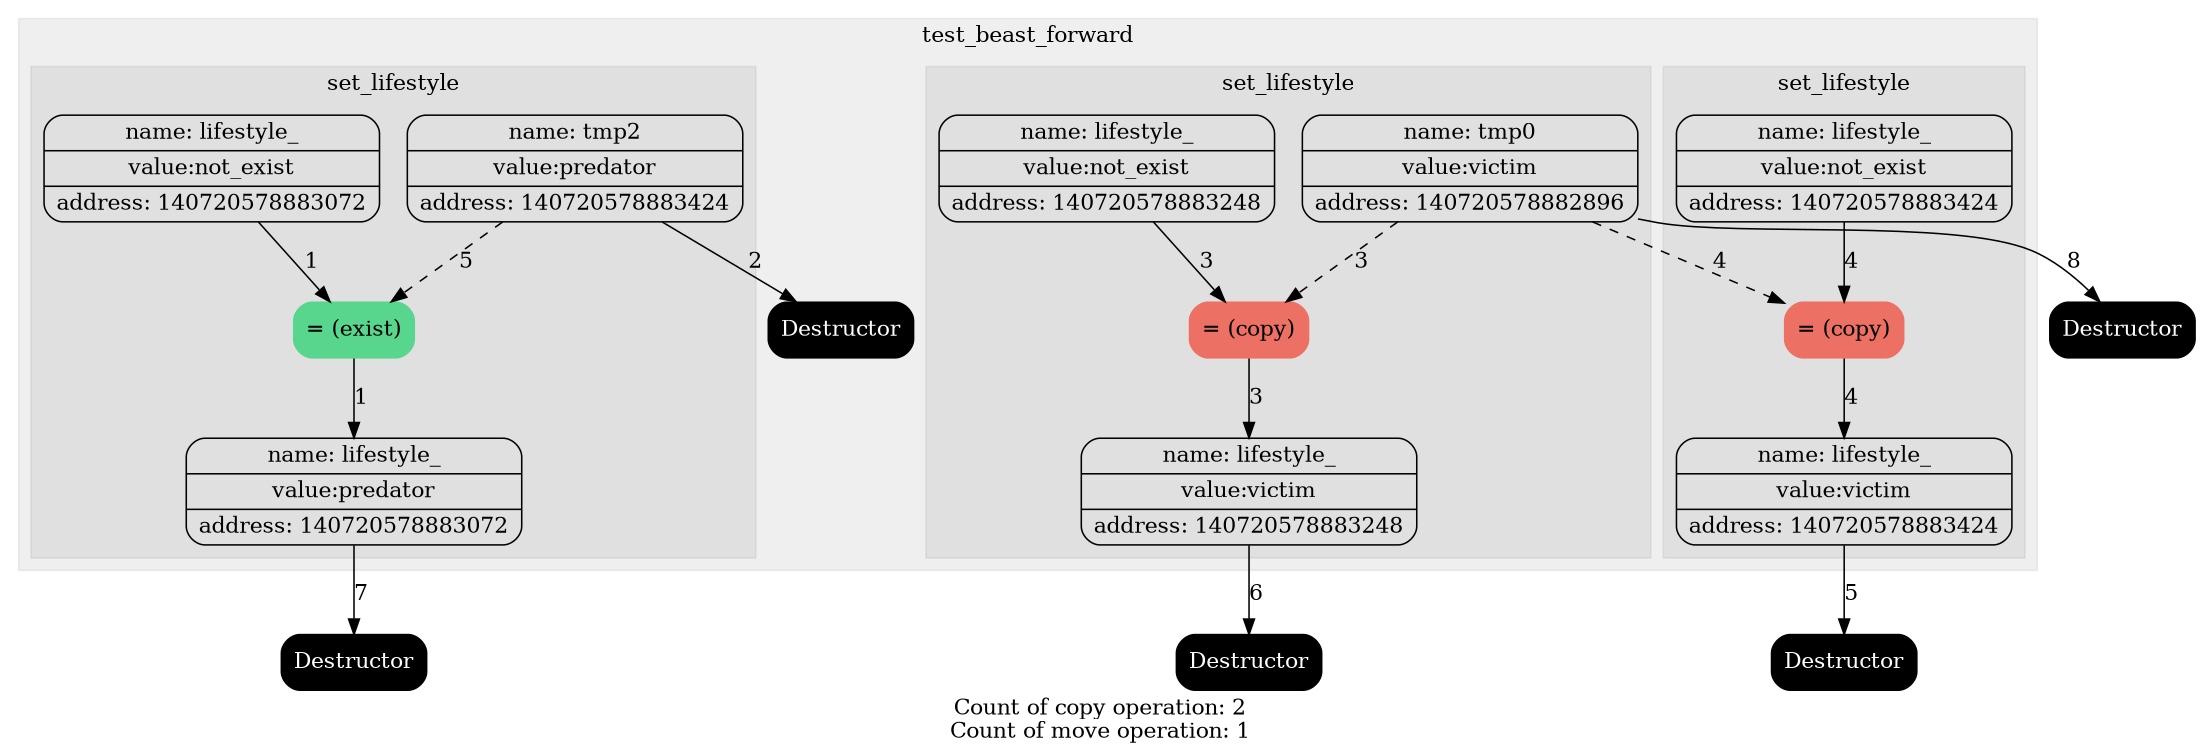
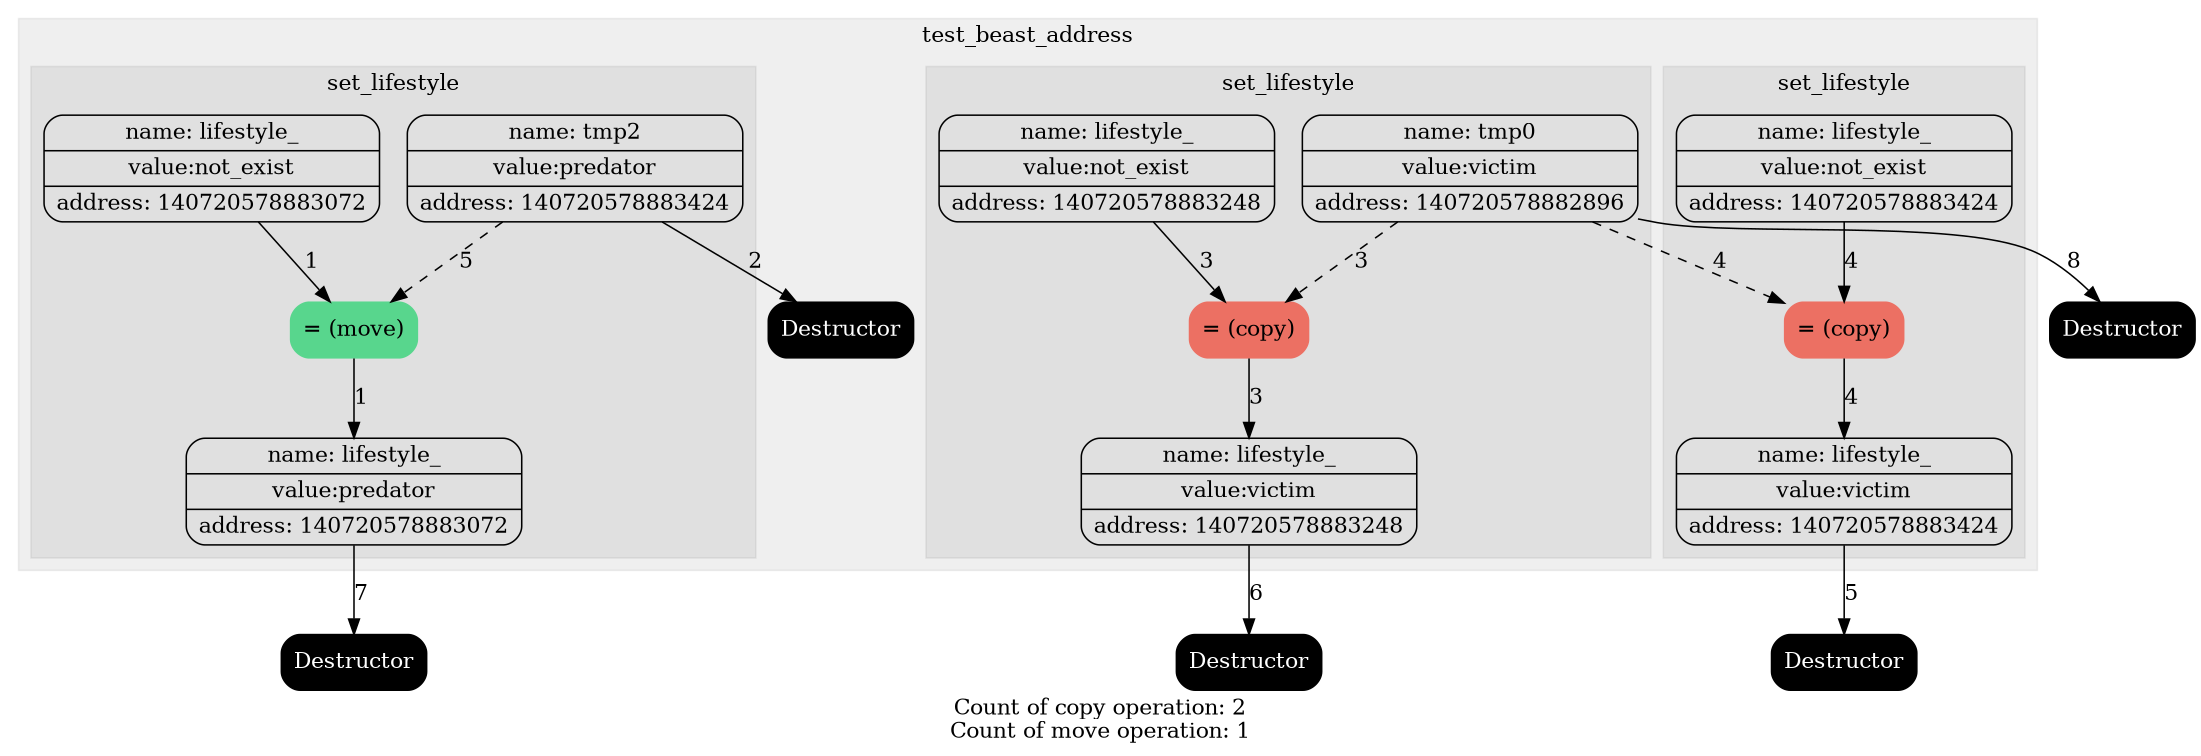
(1028, 36) -> (1028, 36)
(354, 330) -> (354, 330)
